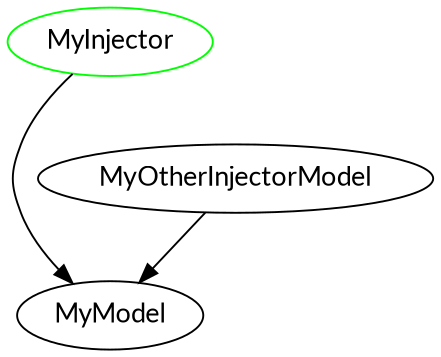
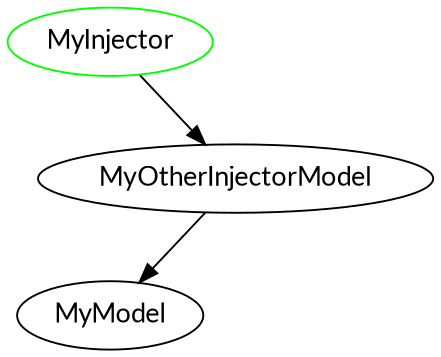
(14, 169) -> (166, 103)
